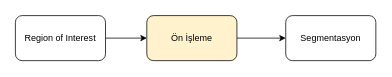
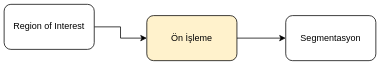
(60, 38) -> (49, 27)
